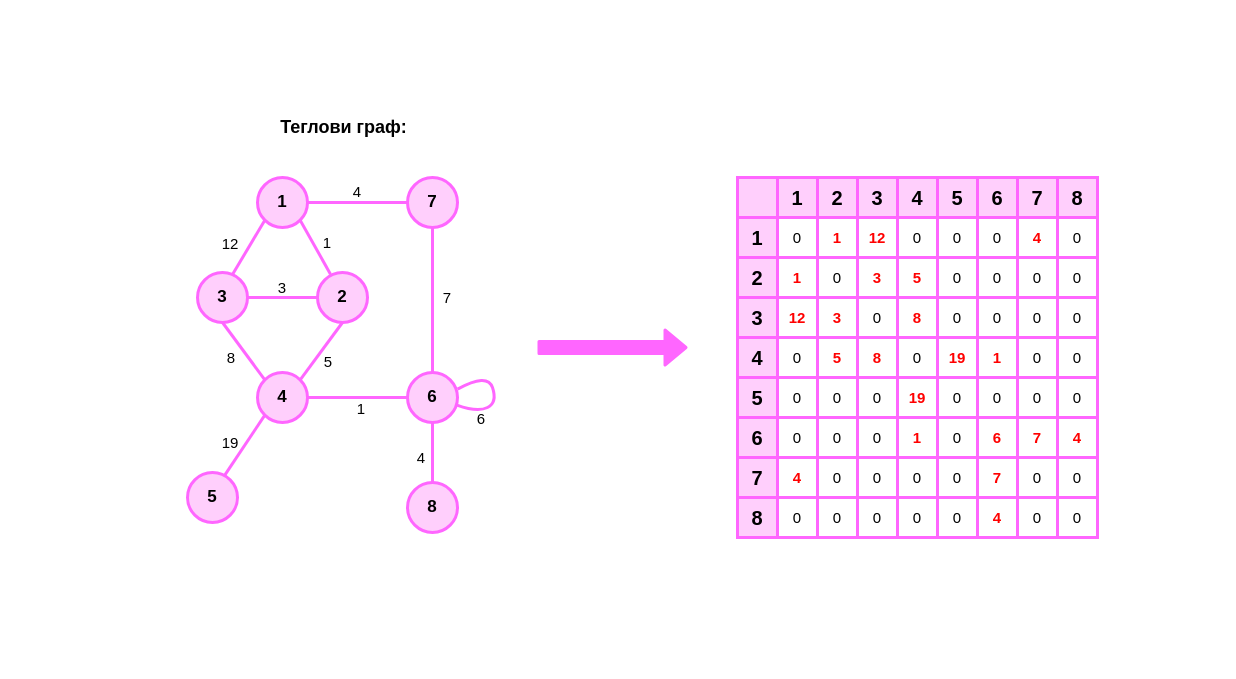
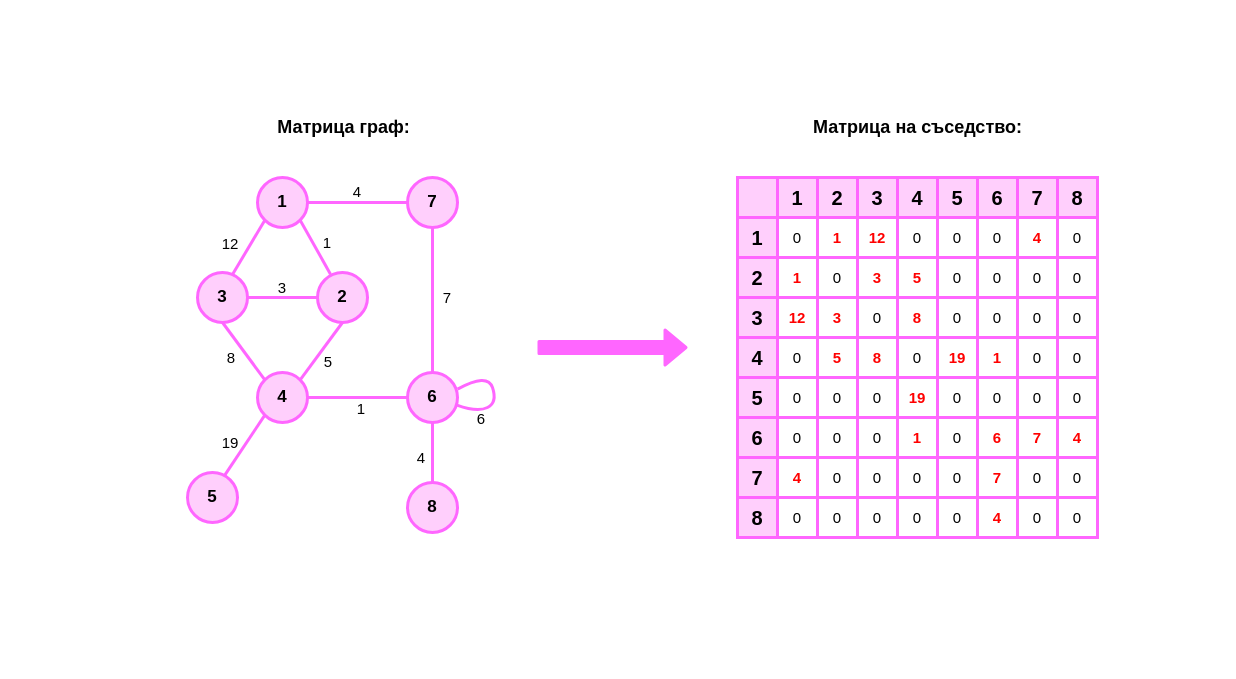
(344, 128) -> (344, 128)
none -> (918, 128)
